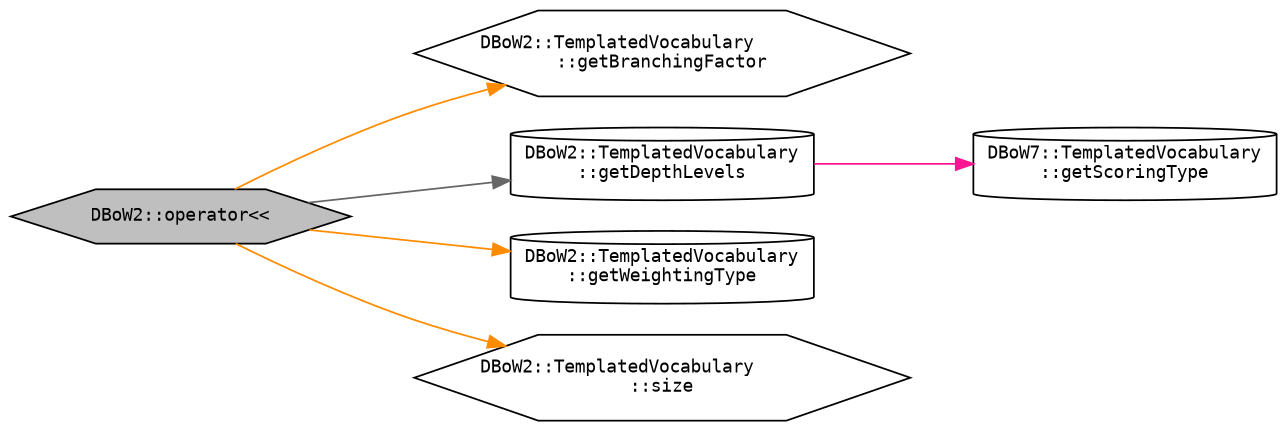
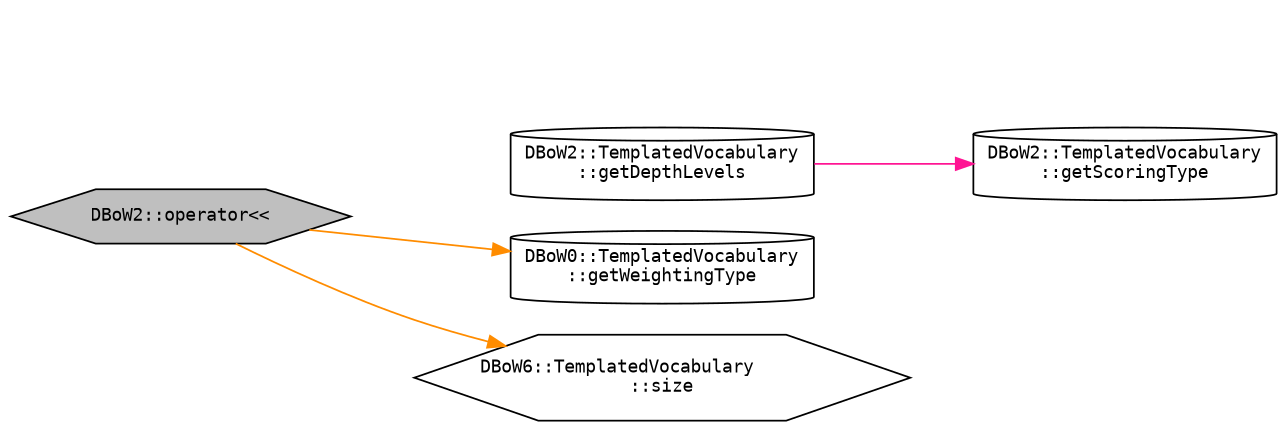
(662, 53) -> none
(1125, 164) -> (1125, 164)
(400, 193) -> none
(662, 267) -> (662, 267)
(662, 378) -> (662, 378)
